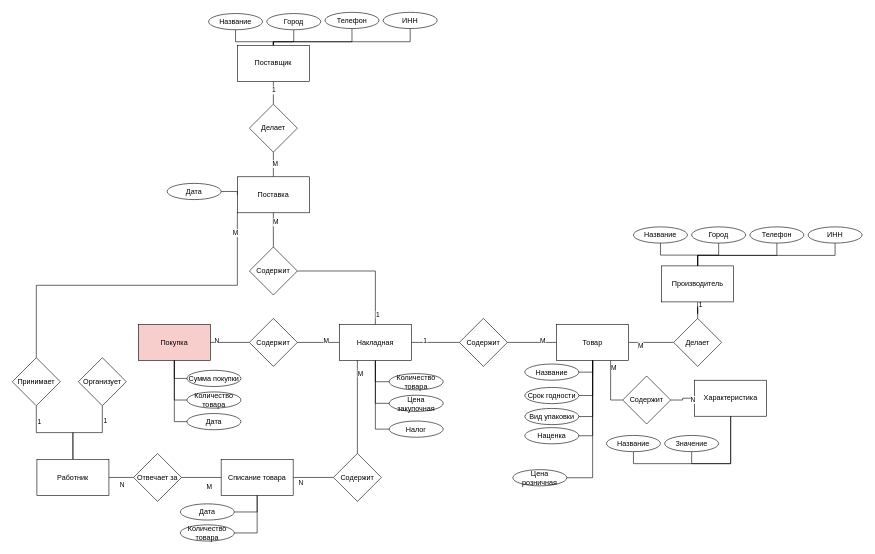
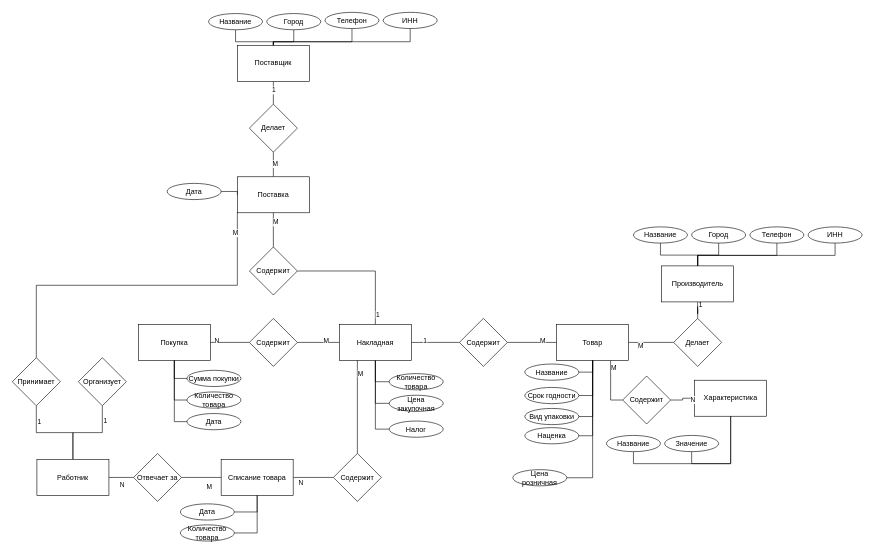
(174, 342) -> (174, 342)
